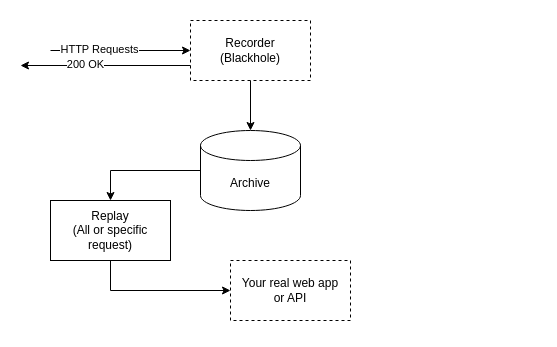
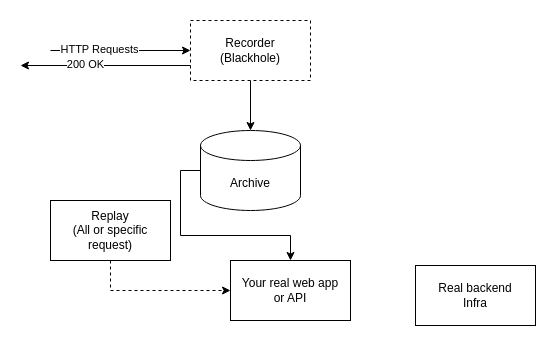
(136, 171) -> (211, 236)
(153, 291) -> (153, 291)
(291, 291) -> (291, 291)
none -> (476, 296)
